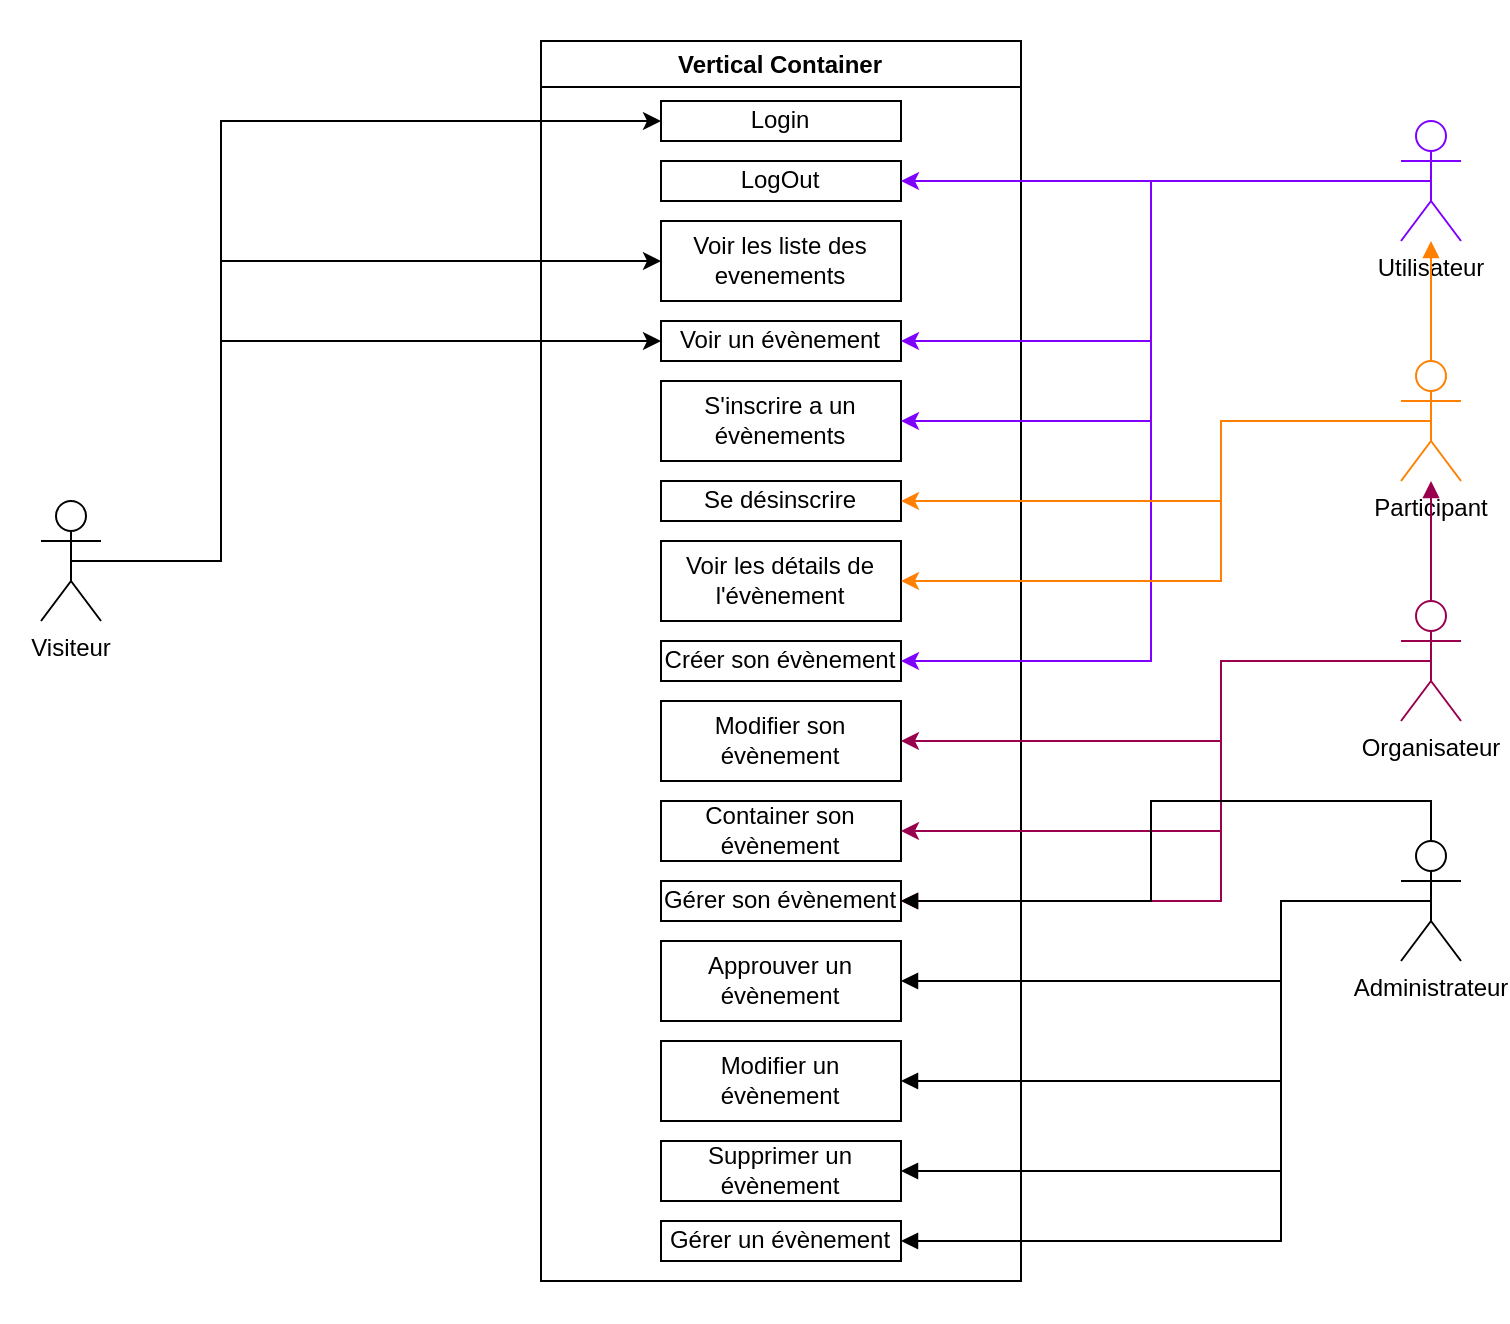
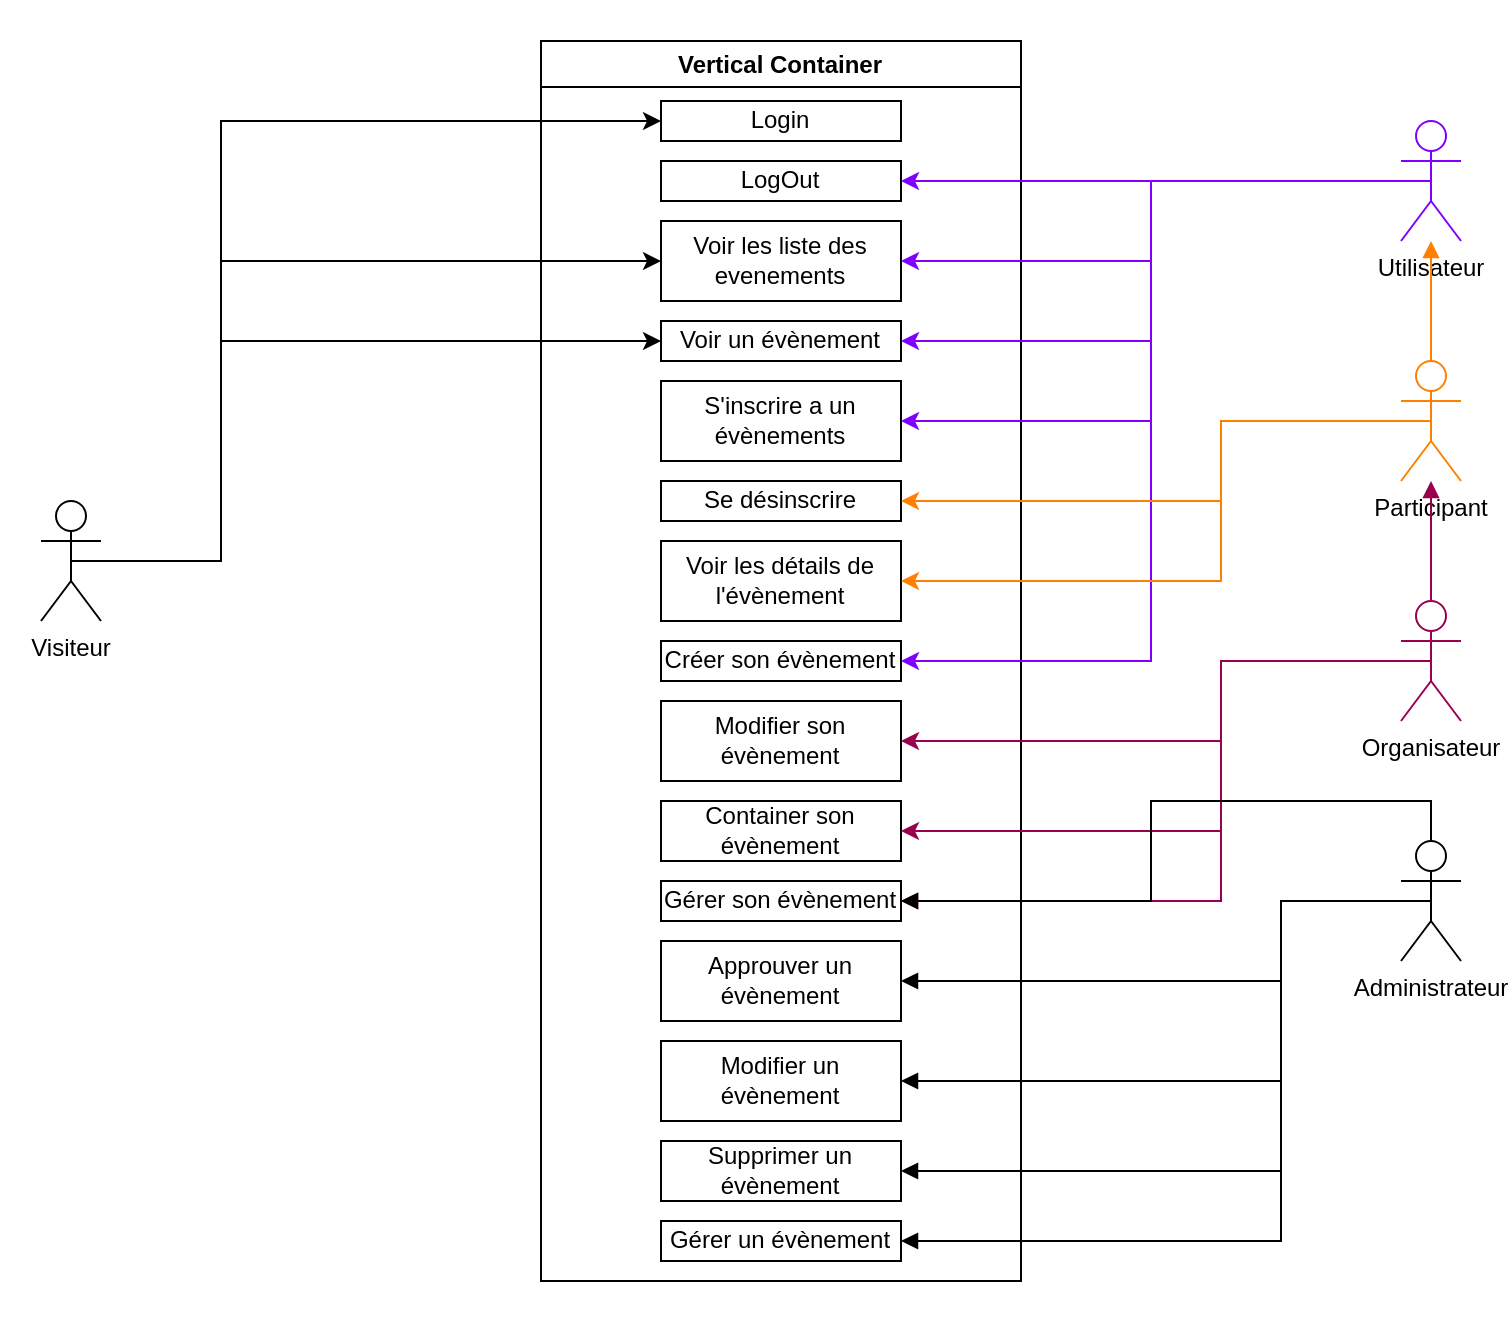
none -> (1031, 261)
